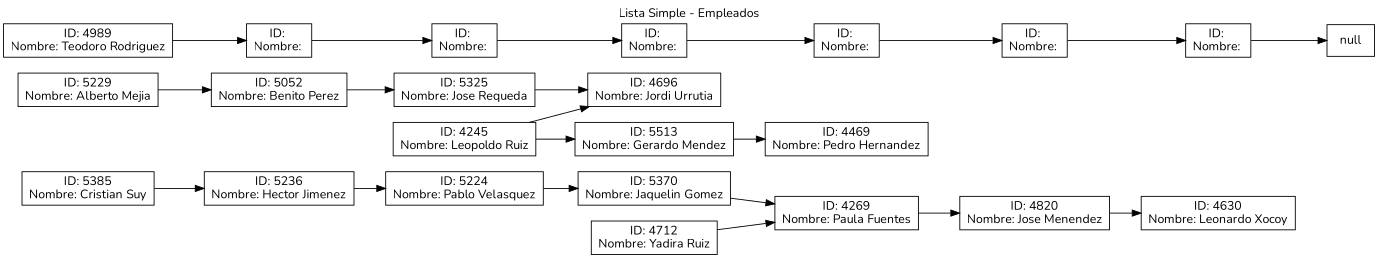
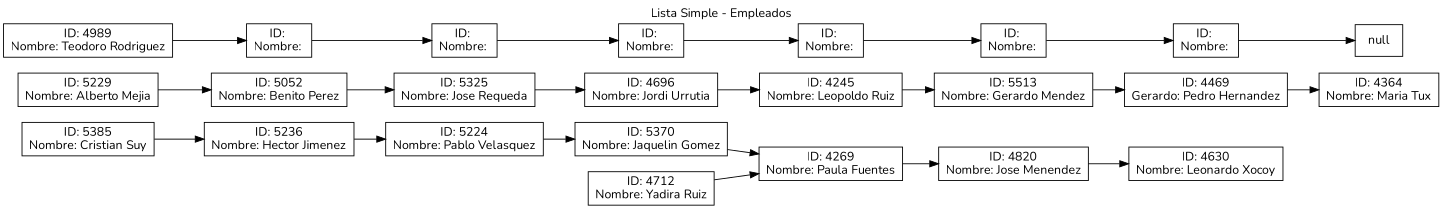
none -> (1379, 90)
(555, 116) -> (734, 90)
(847, 139) -> (1206, 90)
